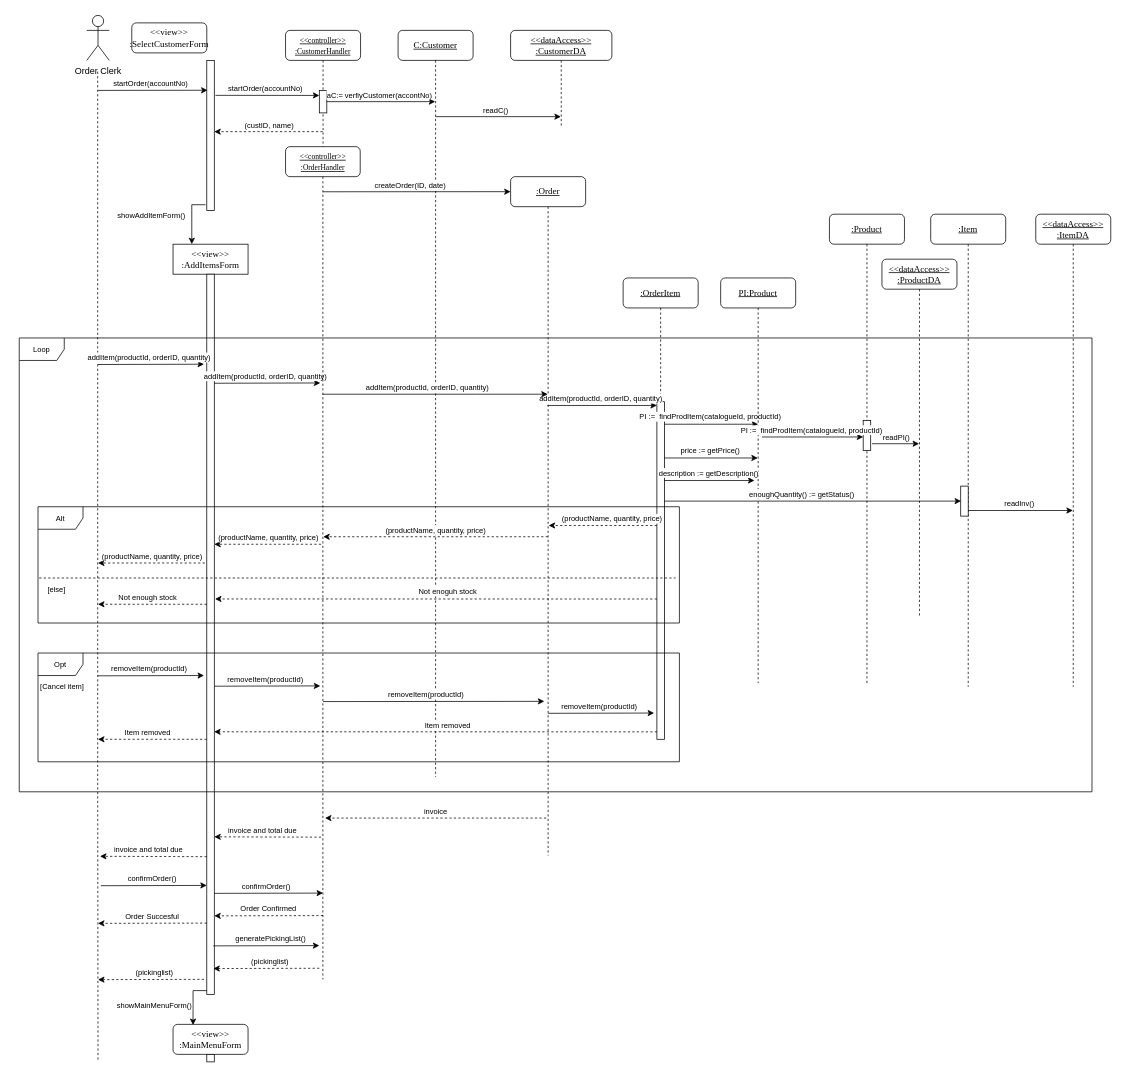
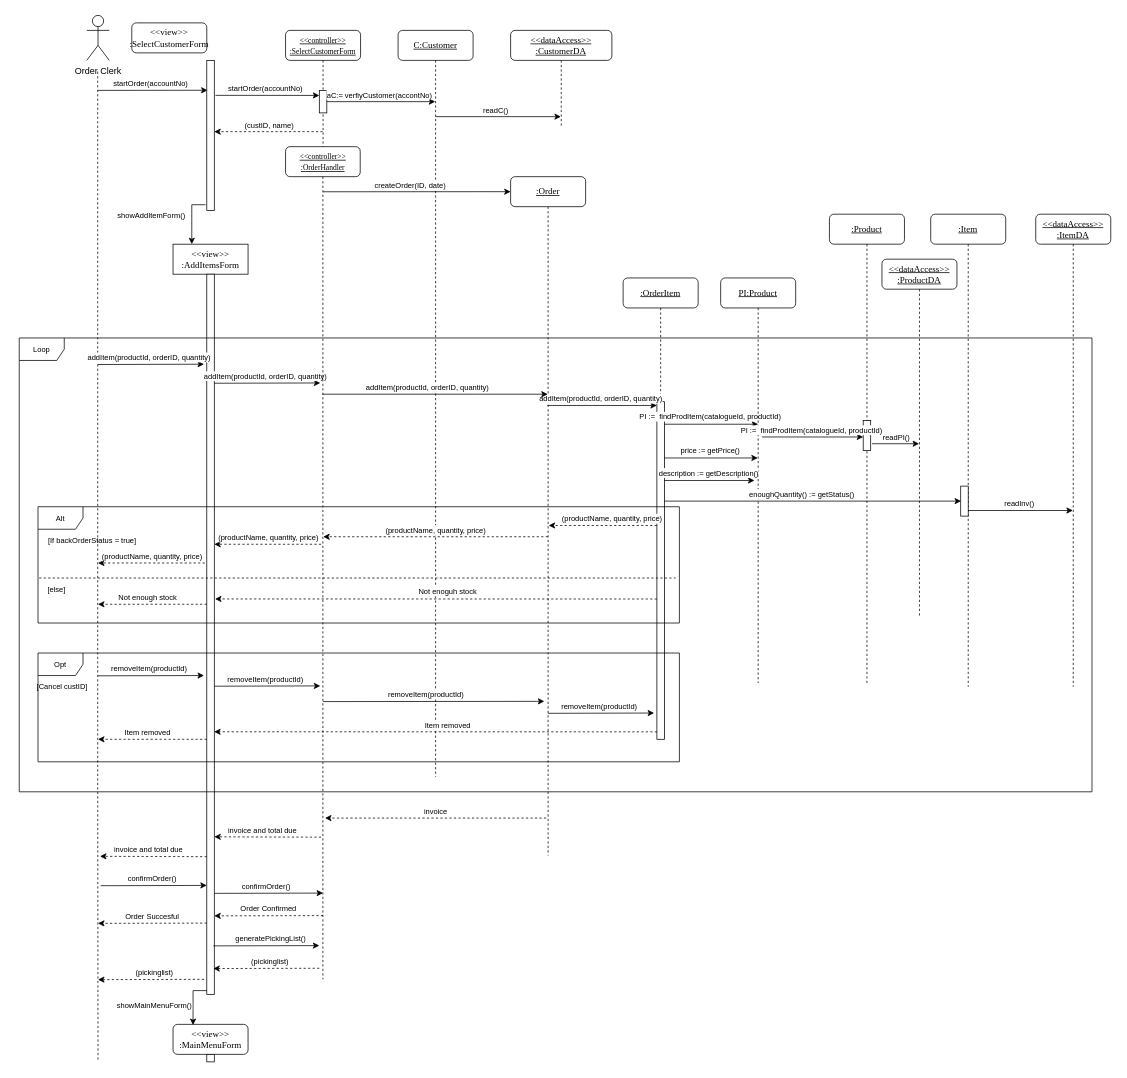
(323, 45) -> (323, 45)
none -> (92, 540)
(62, 687) -> (62, 687)
